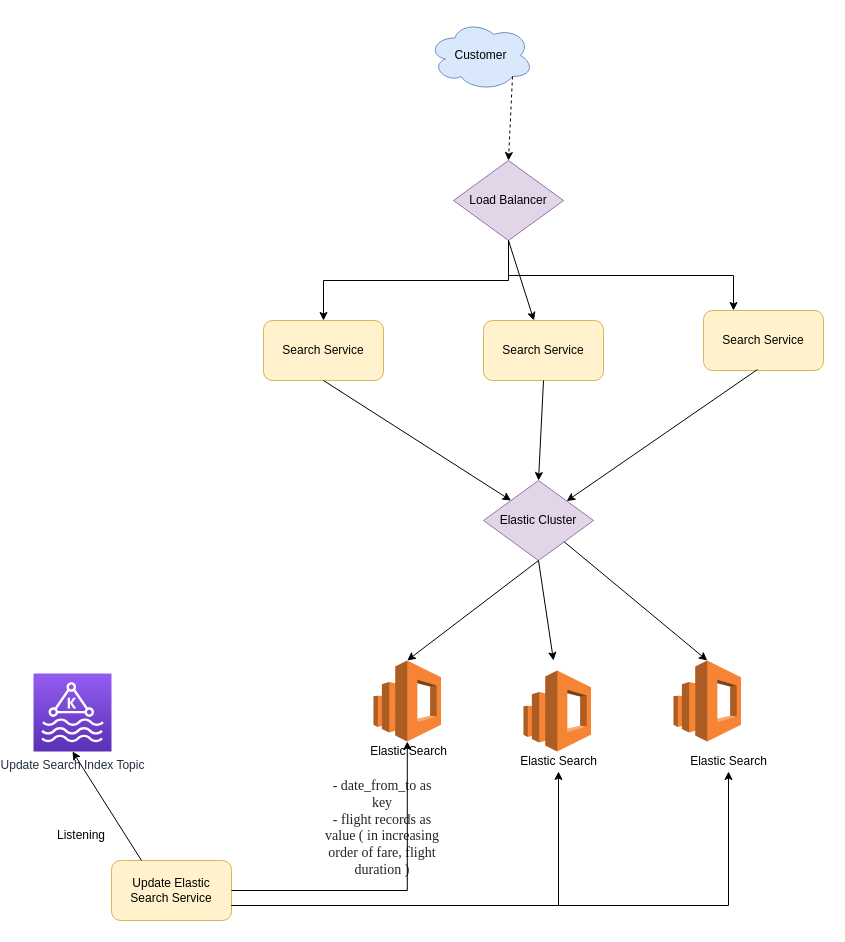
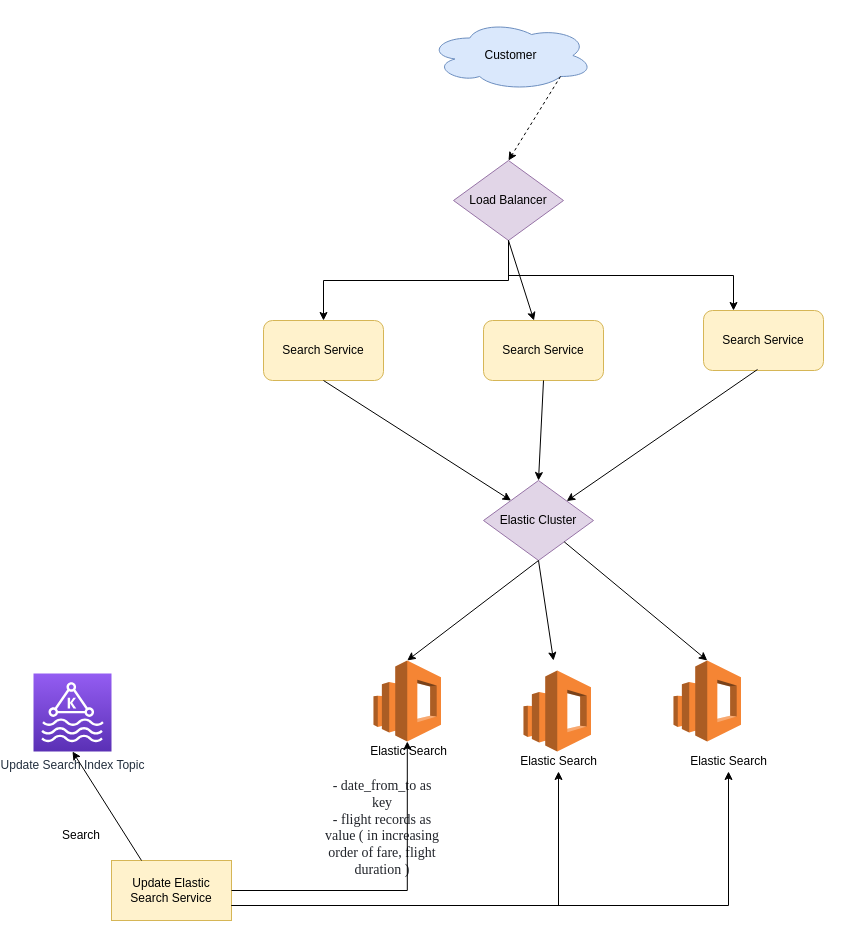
(481, 56) -> (511, 56)
(82, 836) -> (82, 836)
(172, 891) -> (172, 891)
